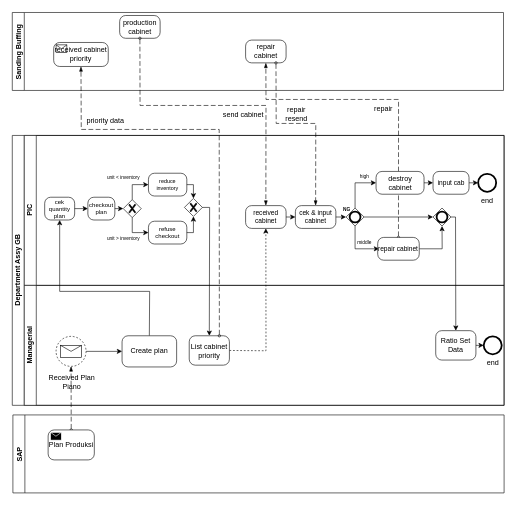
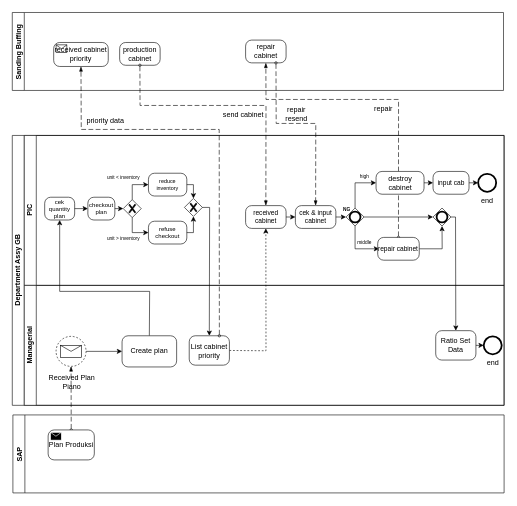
(140, 27) -> (140, 54)
